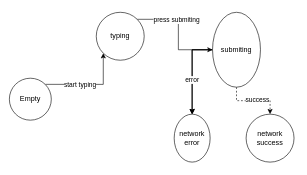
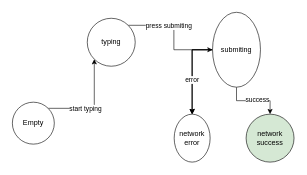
(120, 36) -> (111, 42)
(237, 98) -> (237, 98)
(30, 99) -> (33, 123)
(270, 138) -> (270, 138)
